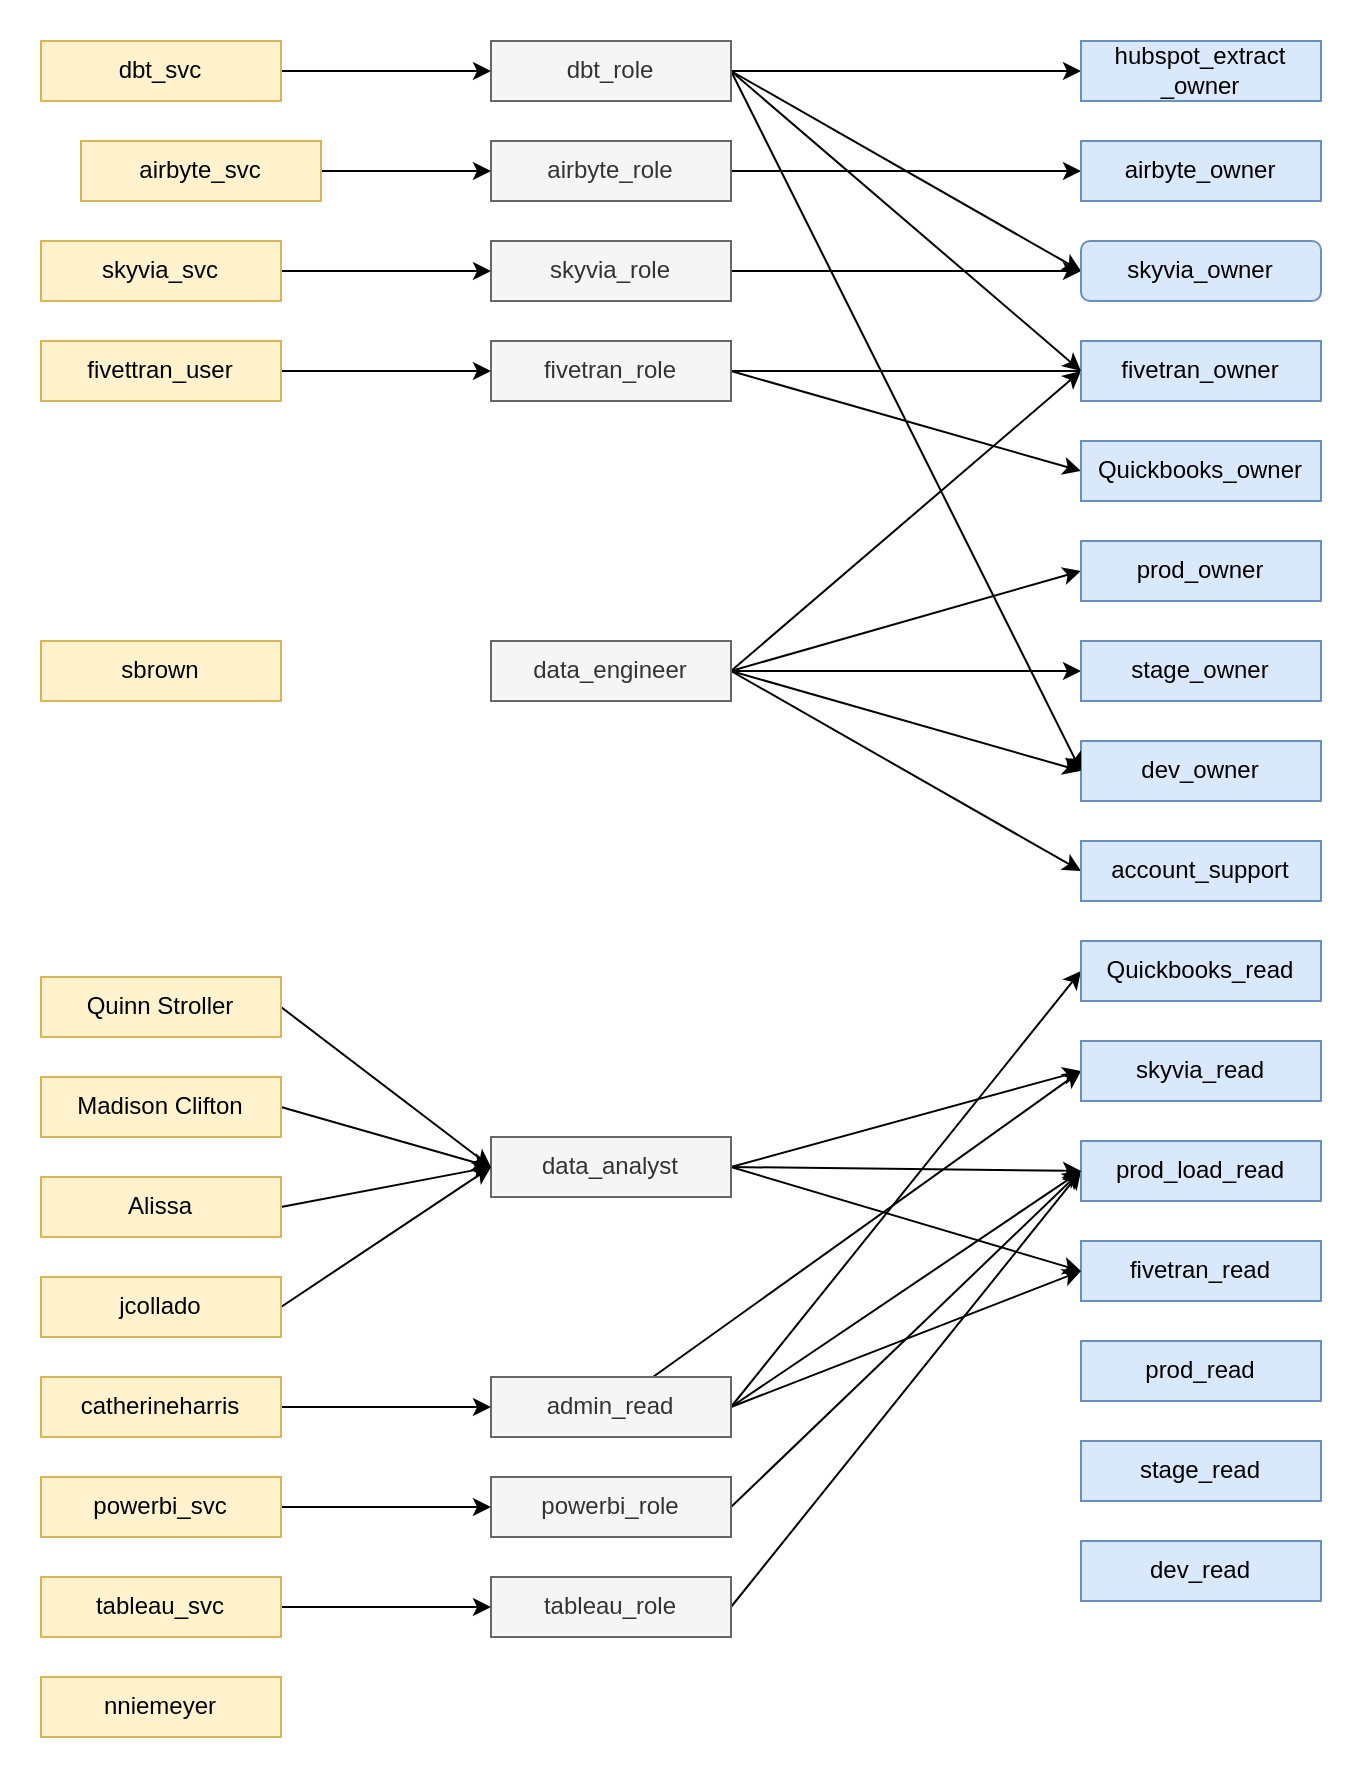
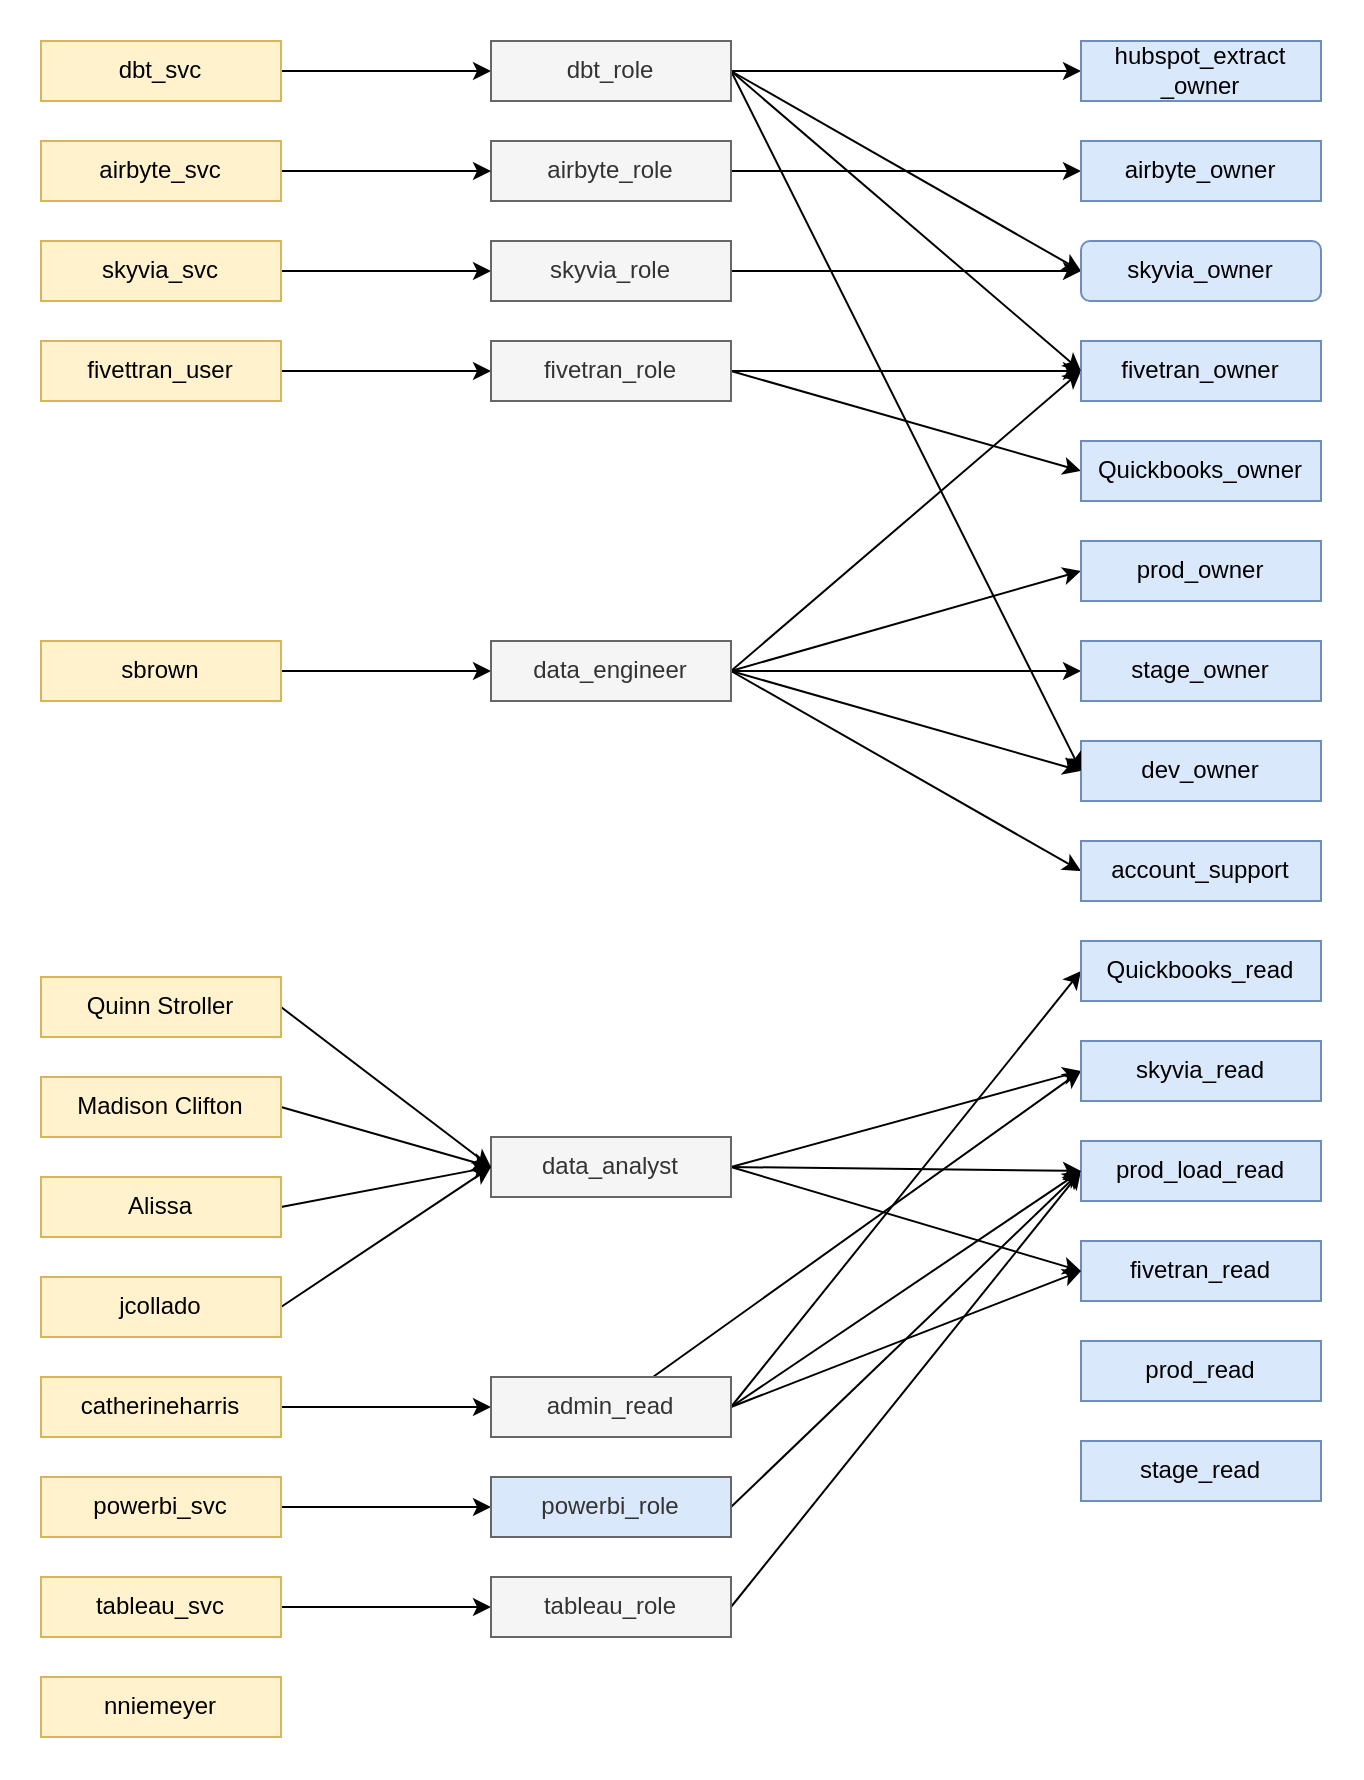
(201, 171) -> (161, 171)
(1070, 371) -> (1066, 371)
none -> (379, 671)
(611, 1507) -> (611, 1507)
(1201, 1571) -> none
